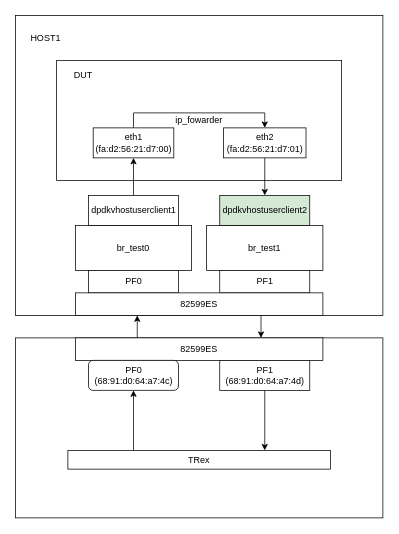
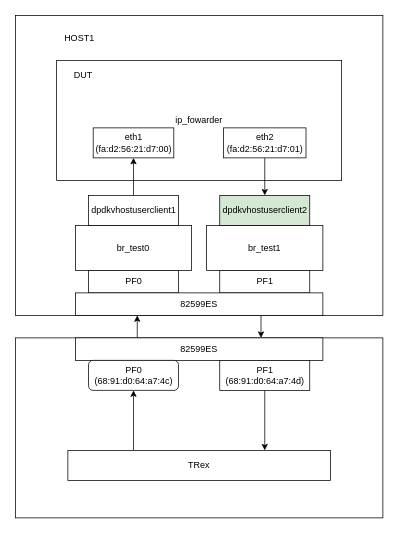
(45, 38) -> (79, 38)
(134, 120) -> none
(199, 460) -> (199, 465)
